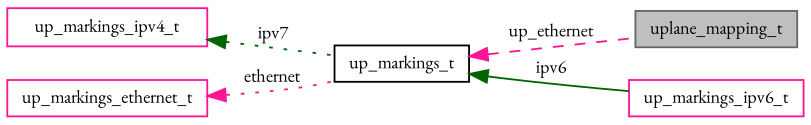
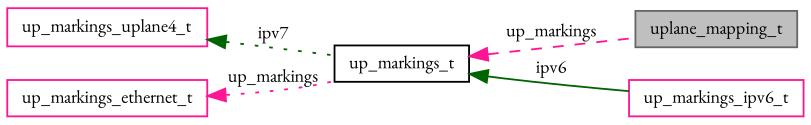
(107, 27) -> (107, 27)
(549, 32) -> (549, 32)
(271, 77) -> (271, 77)
